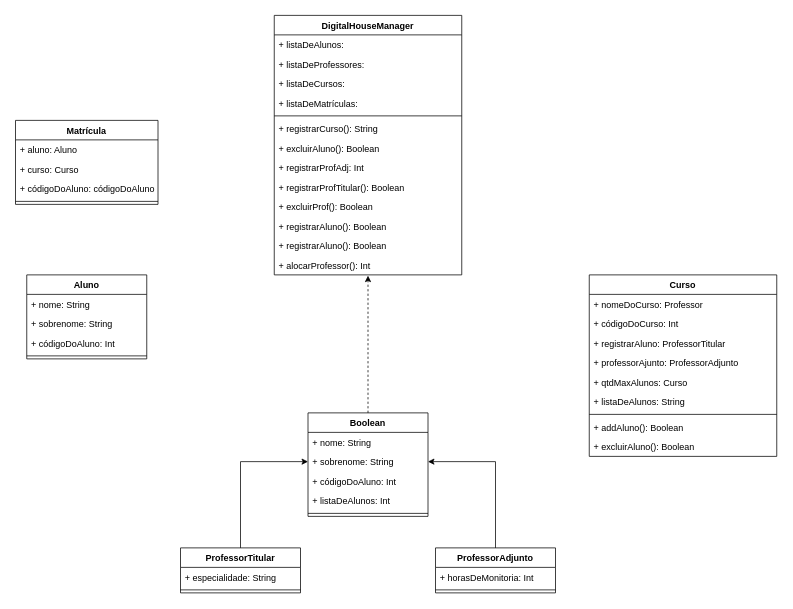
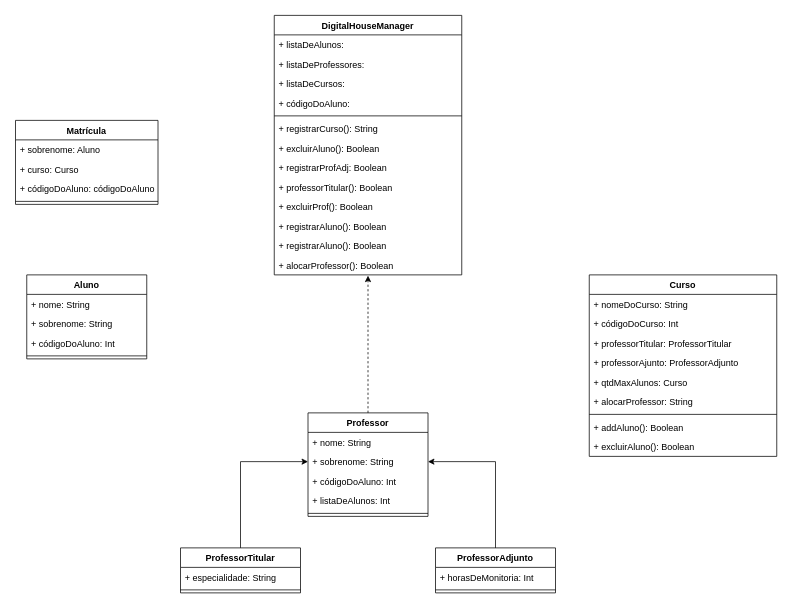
(323, 104) -> (314, 104)
(49, 150) -> (60, 150)
(332, 168) -> (340, 168)
(353, 188) -> (344, 188)
(334, 266) -> (343, 266)
(650, 305) -> (641, 305)
(671, 344) -> (676, 344)
(643, 402) -> (650, 402)
(368, 423) -> (368, 423)
